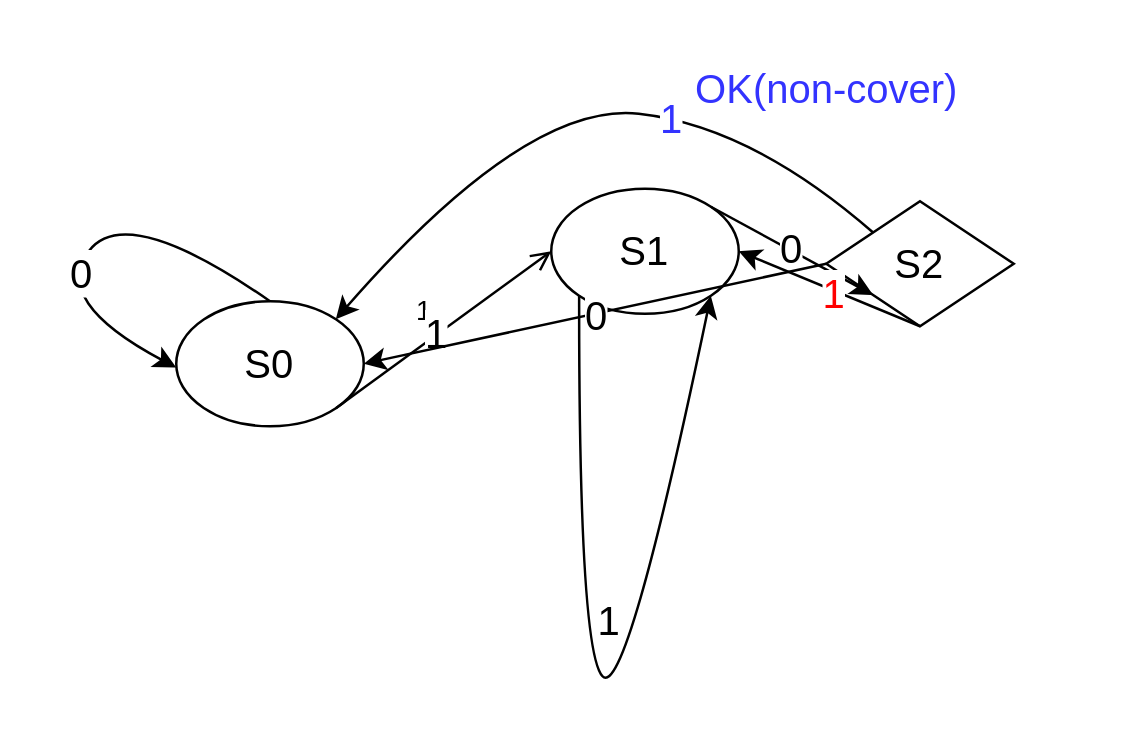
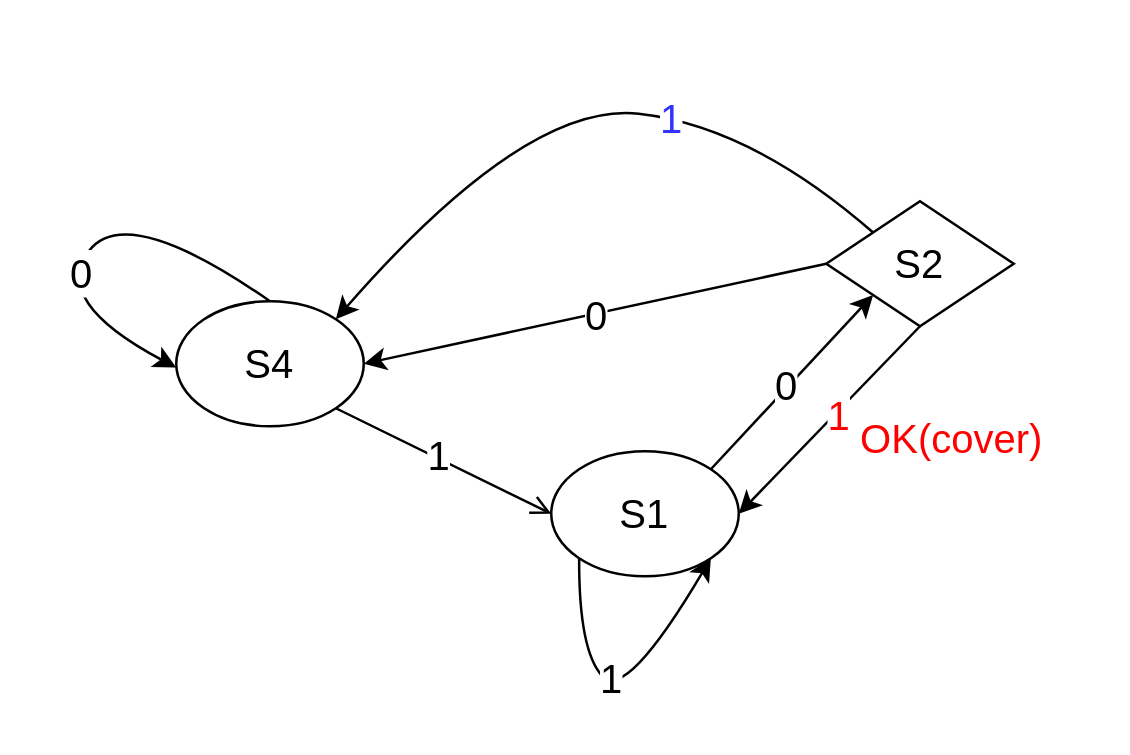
(826, 89) -> none
(645, 251) -> (645, 514)
(270, 364) -> (270, 364)
none -> (951, 439)
